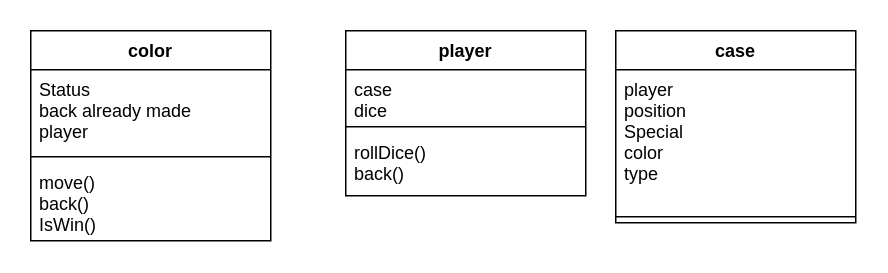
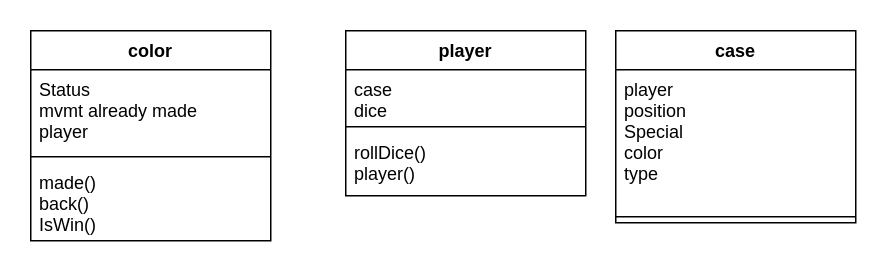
(69, 90) -> (69, 90)
(397, 153) -> (397, 153)
(69, 183) -> (69, 183)
